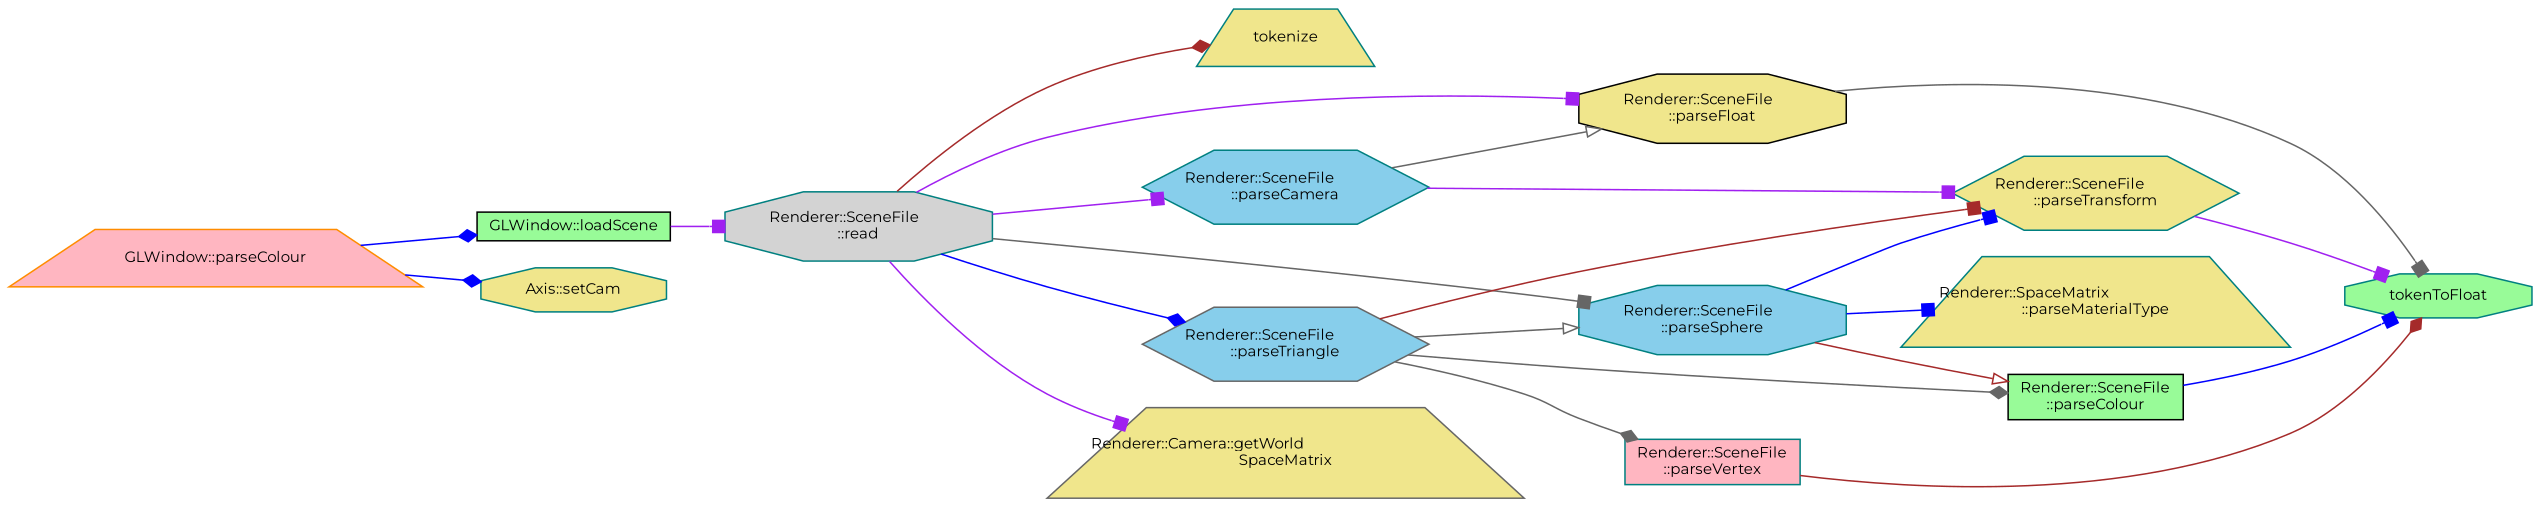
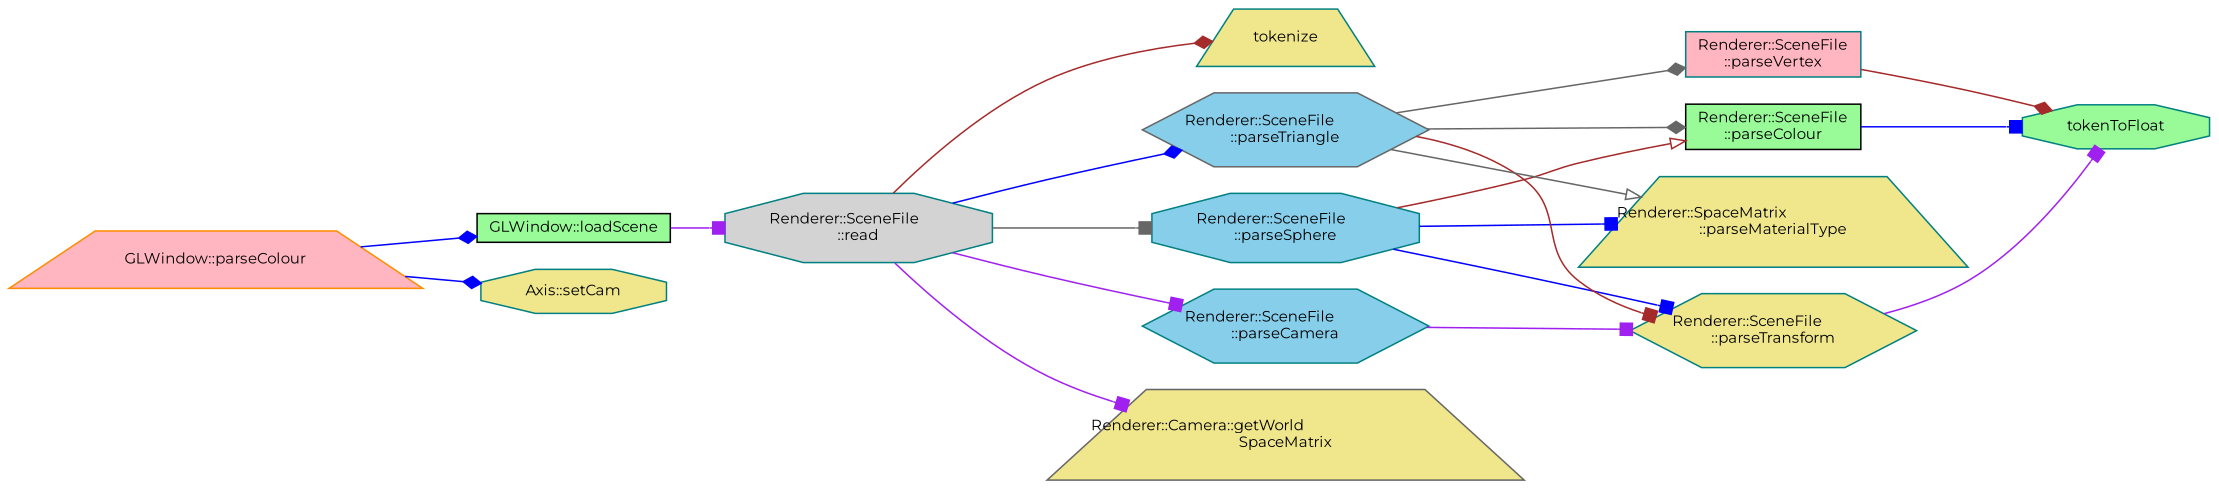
(1712, 109) -> none
(1489, 333) -> (1485, 167)
